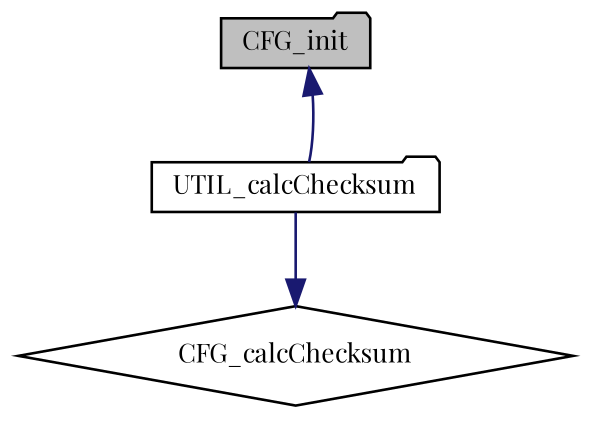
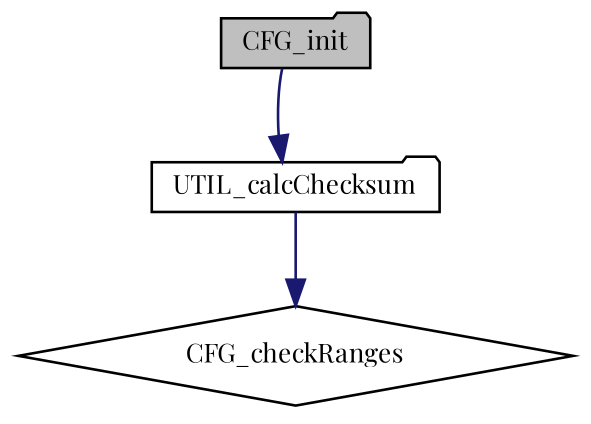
(313, 129) -> (278, 102)
(296, 356) -> (296, 356)
